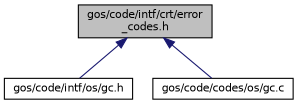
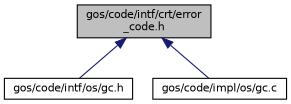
(145, 21) -> (144, 21)
(223, 89) -> (220, 89)
